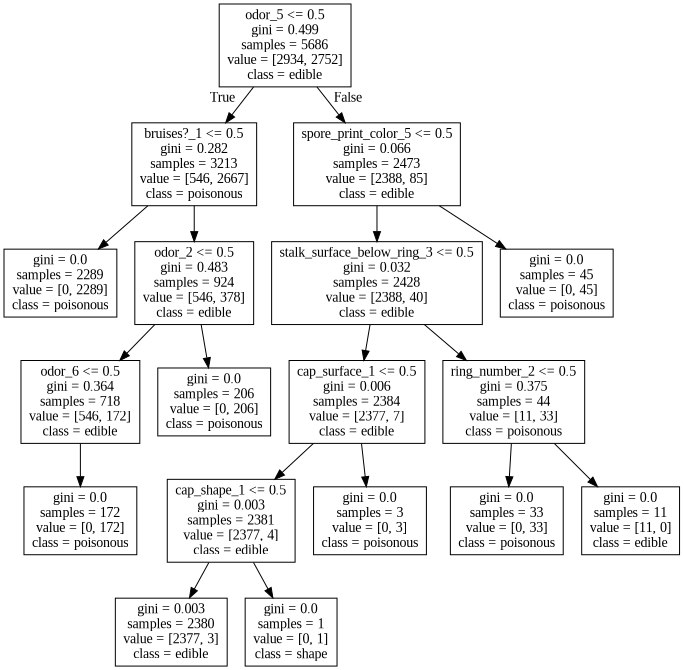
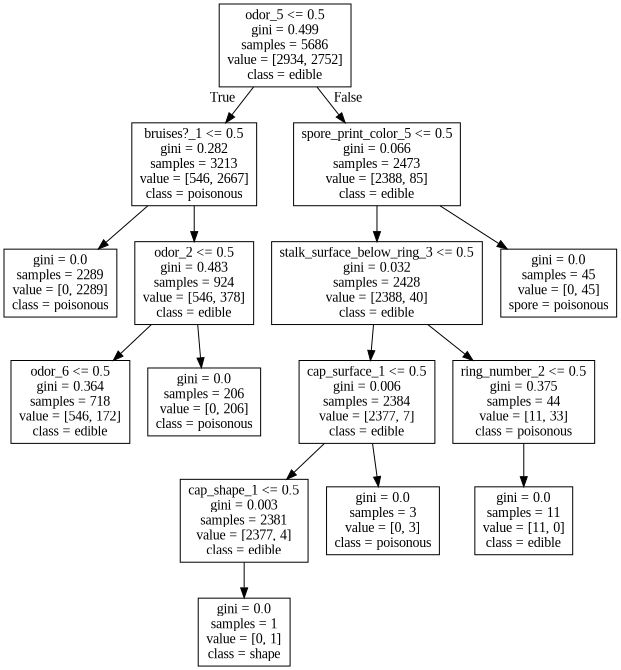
(557, 283) -> (559, 283)
(80, 521) -> none
(507, 521) -> none
(171, 632) -> none
